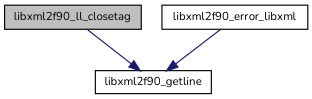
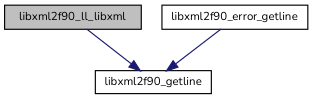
(73, 17) -> (73, 17)
(235, 17) -> (235, 17)
